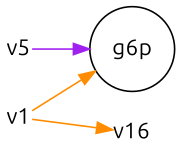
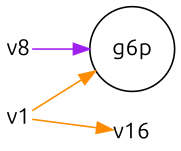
(19, 49) -> (19, 49)
